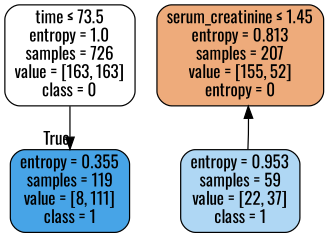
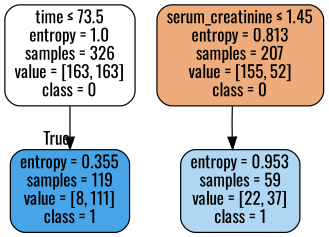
(70, 55) -> (70, 55)
(240, 91) -> (240, 91)
(248, 134) -> (232, 121)
